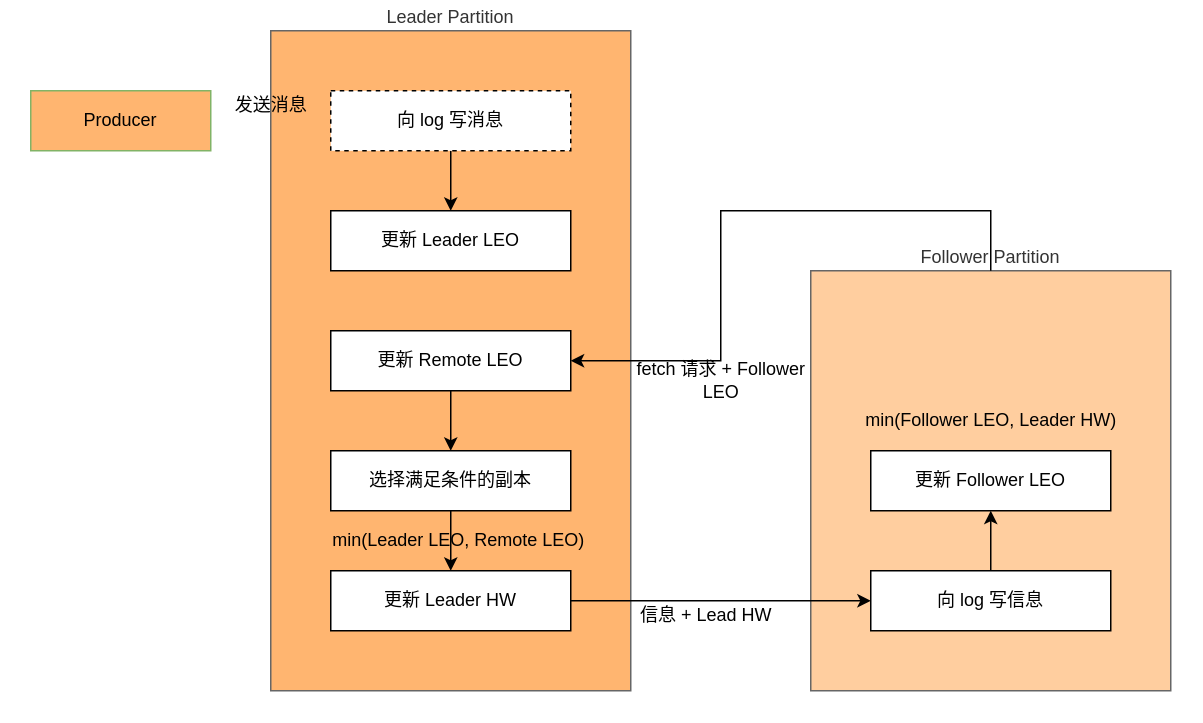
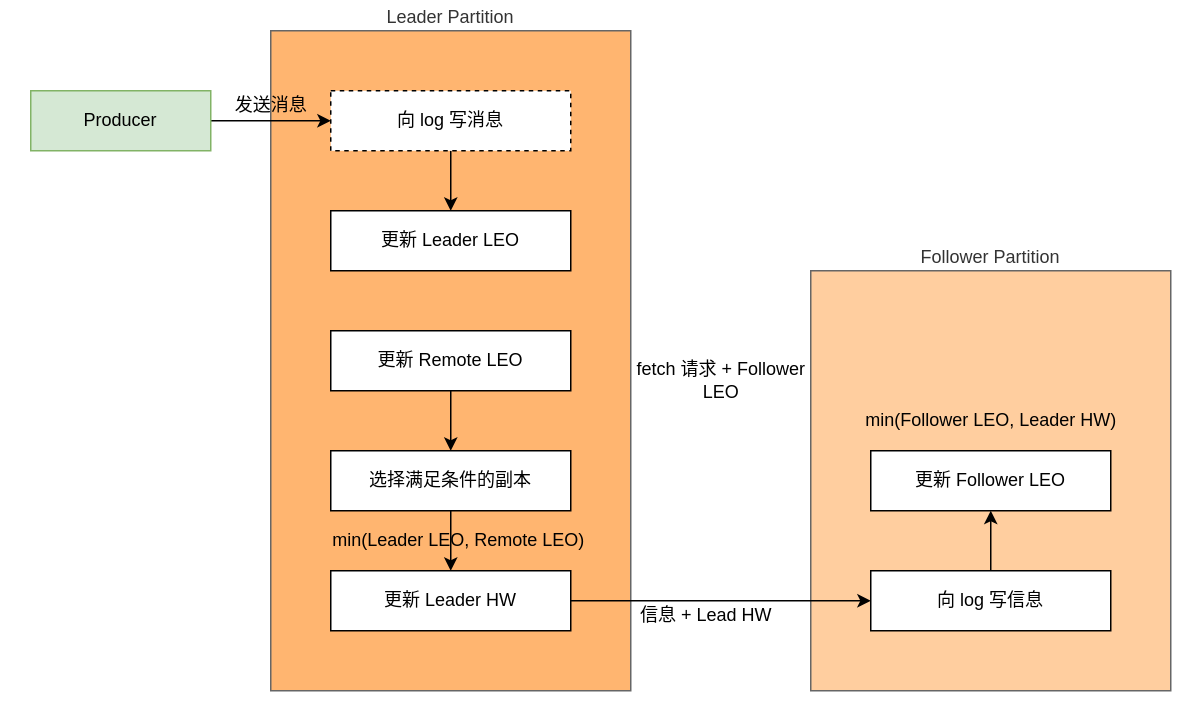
(121, 121) -> (121, 121)
none -> (266, 121)
(741, 211) -> none
